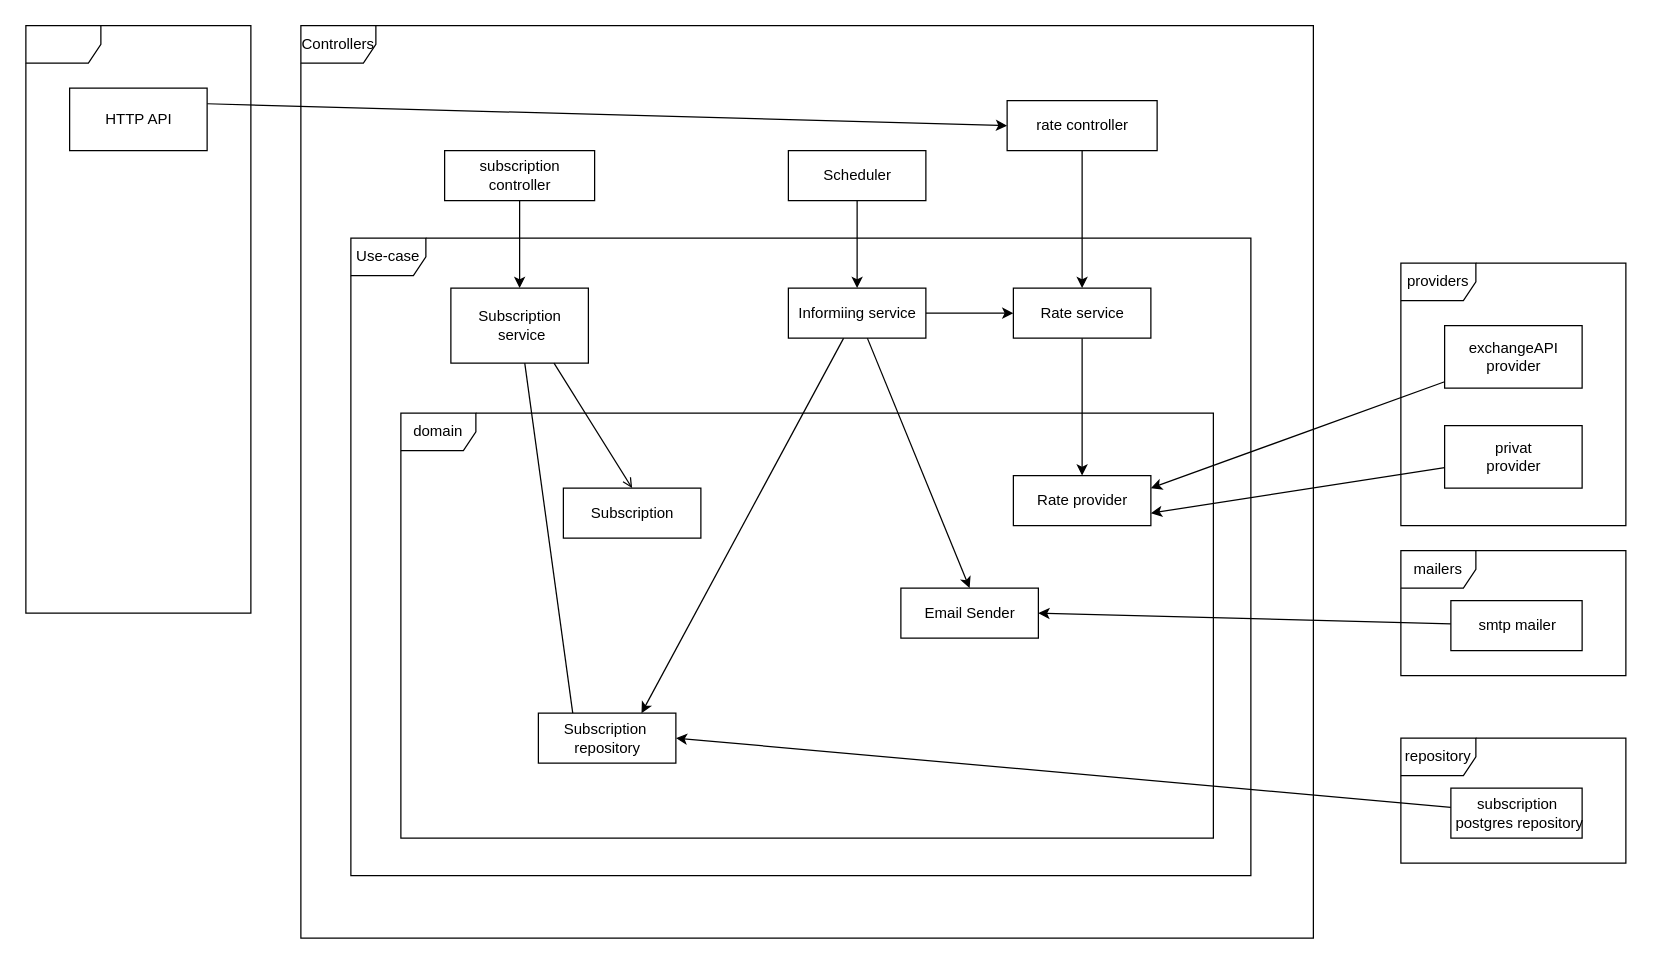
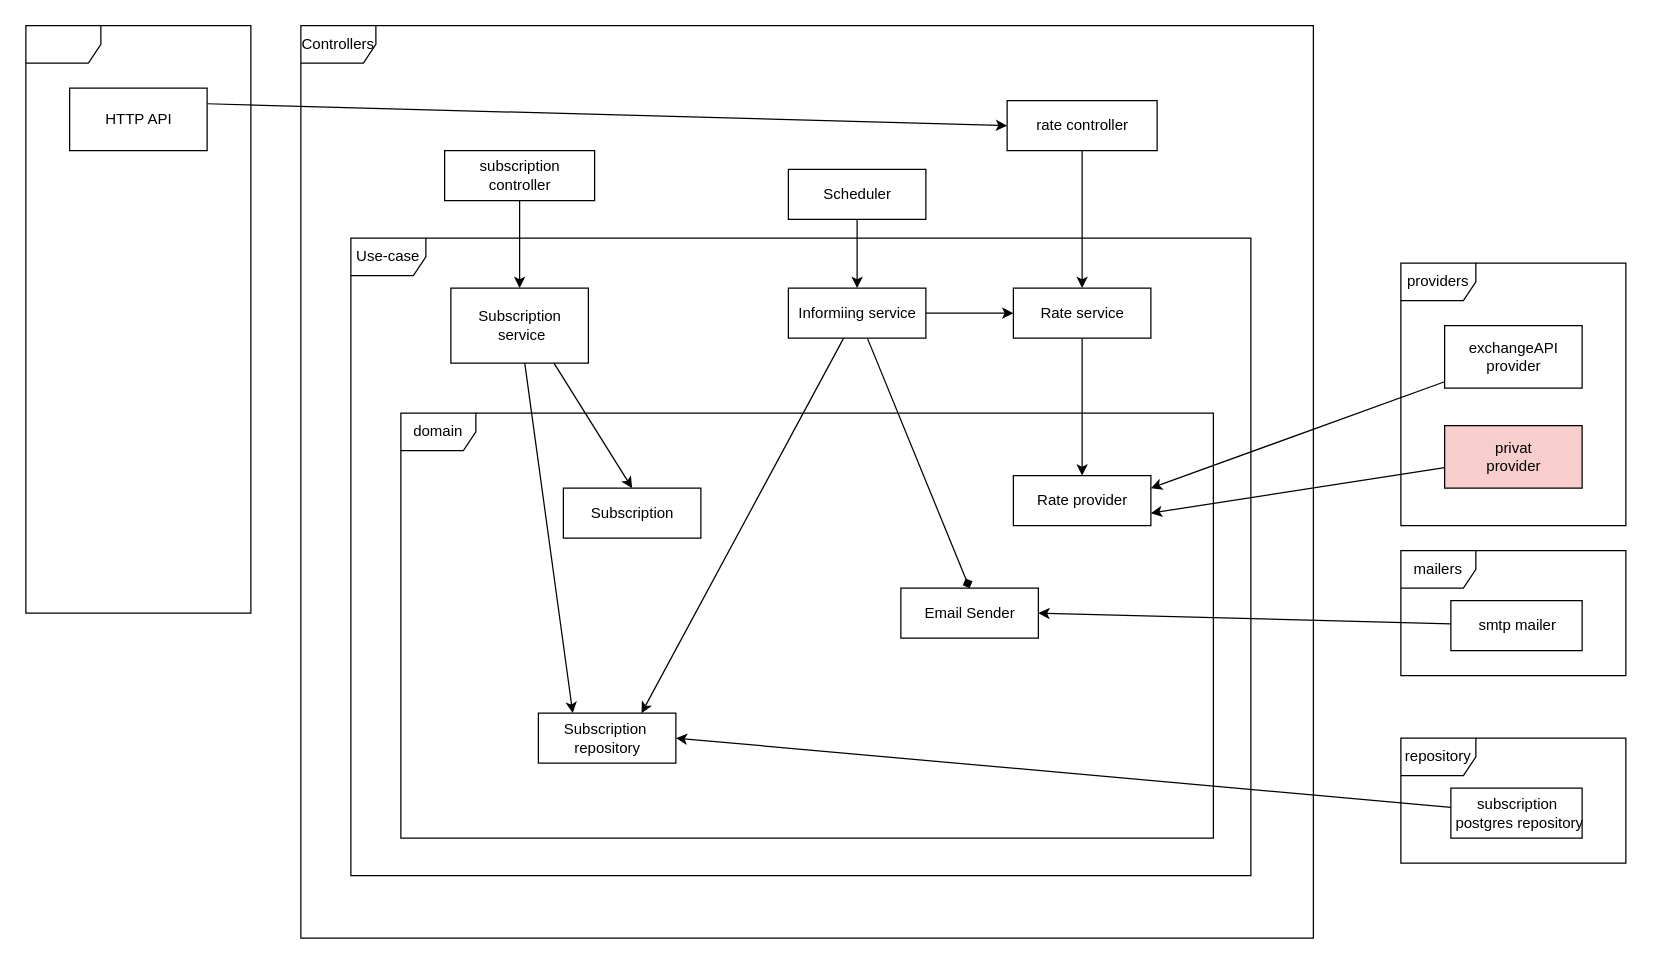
(857, 176) -> (857, 194)
(1513, 457) -> (1513, 457)
(627, 481) -> (627, 480)
(966, 579) -> (965, 578)
(572, 706) -> (571, 703)
